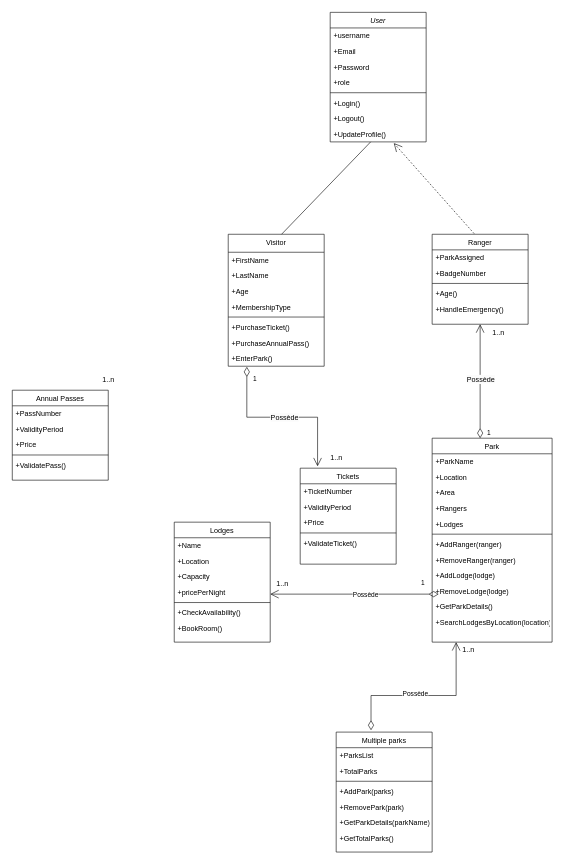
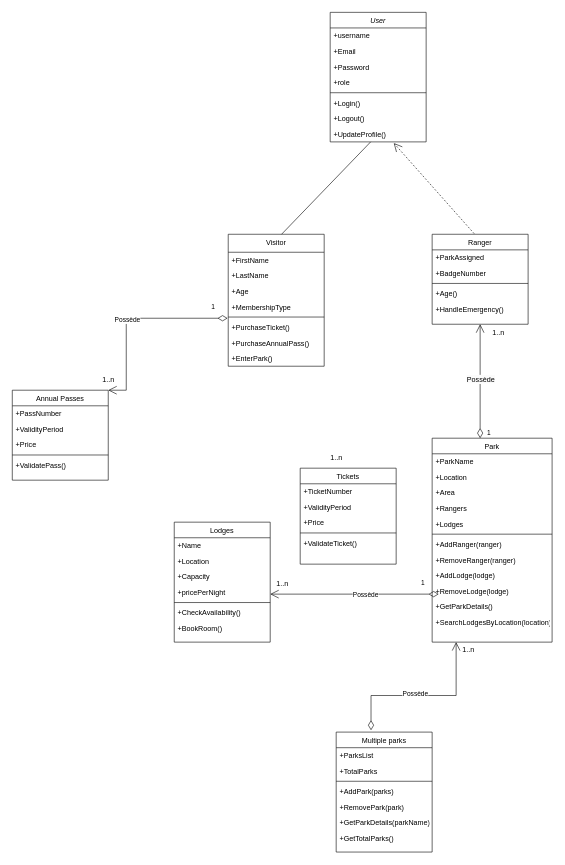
none -> (128, 318)
(285, 417) -> none
